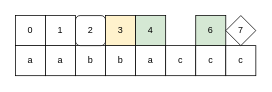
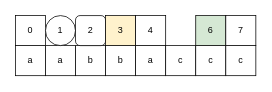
(60, 30) -> (60, 30)
(150, 30) -> (150, 30)
(240, 30) -> (240, 30)
